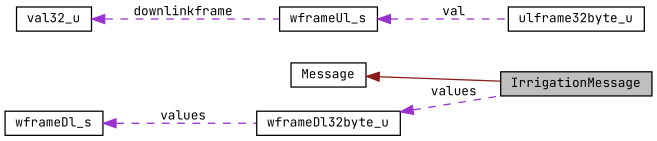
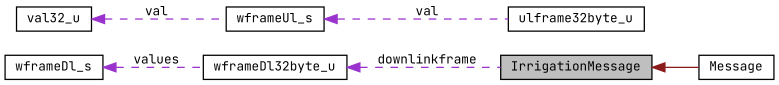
(180, 12) -> (153, 12)
(440, 79) -> (682, 67)
(451, 92) -> (424, 60)
